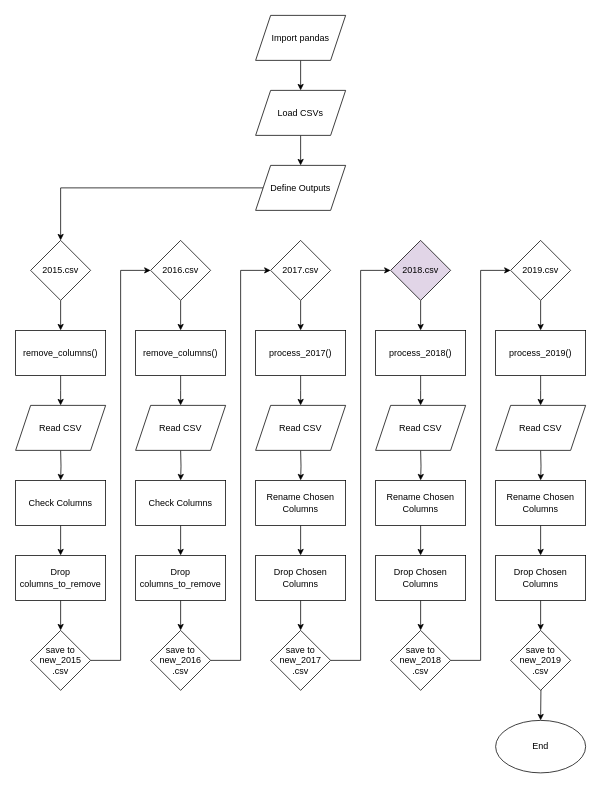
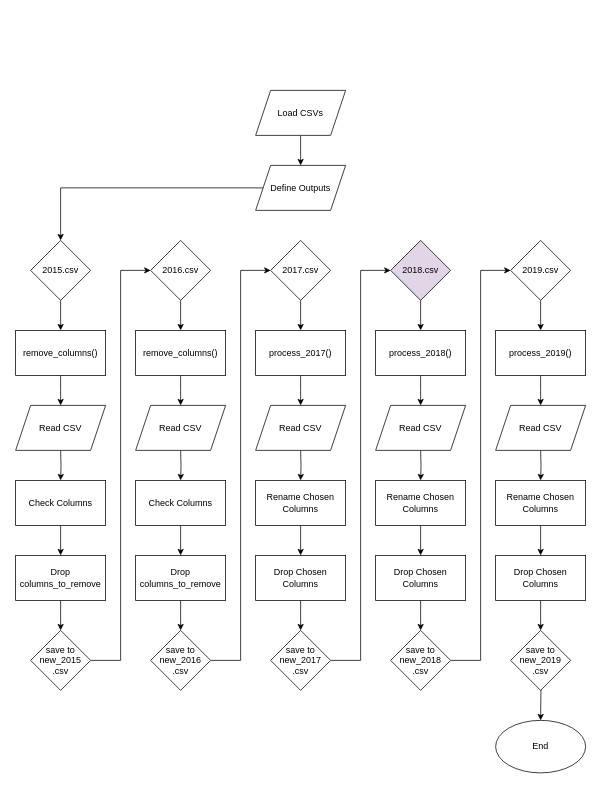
(300, 38) -> none
(300, 72) -> none
